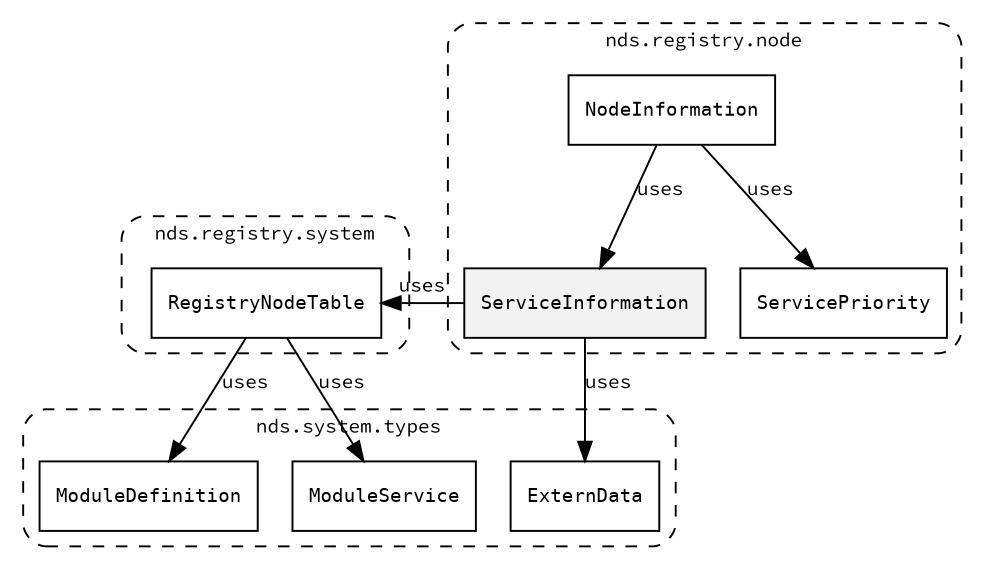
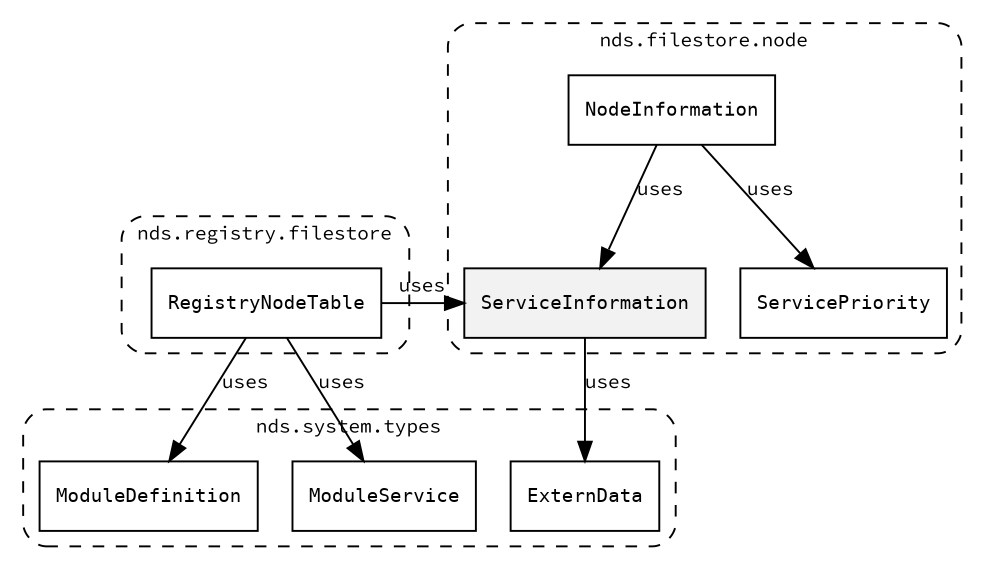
(705, 42) -> (705, 42)
(265, 235) -> (265, 235)
(433, 303) -> (421, 303)
